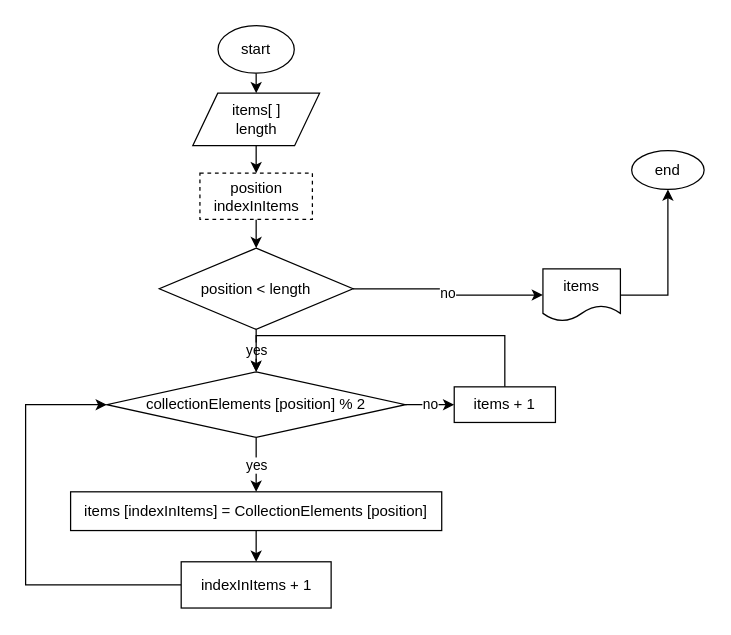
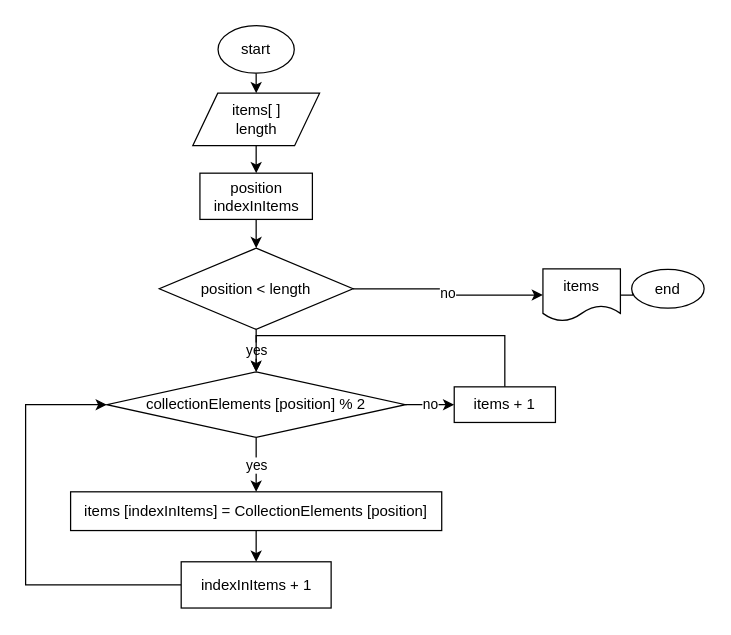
(668, 170) -> (668, 289)
(256, 196) -> (256, 196)
